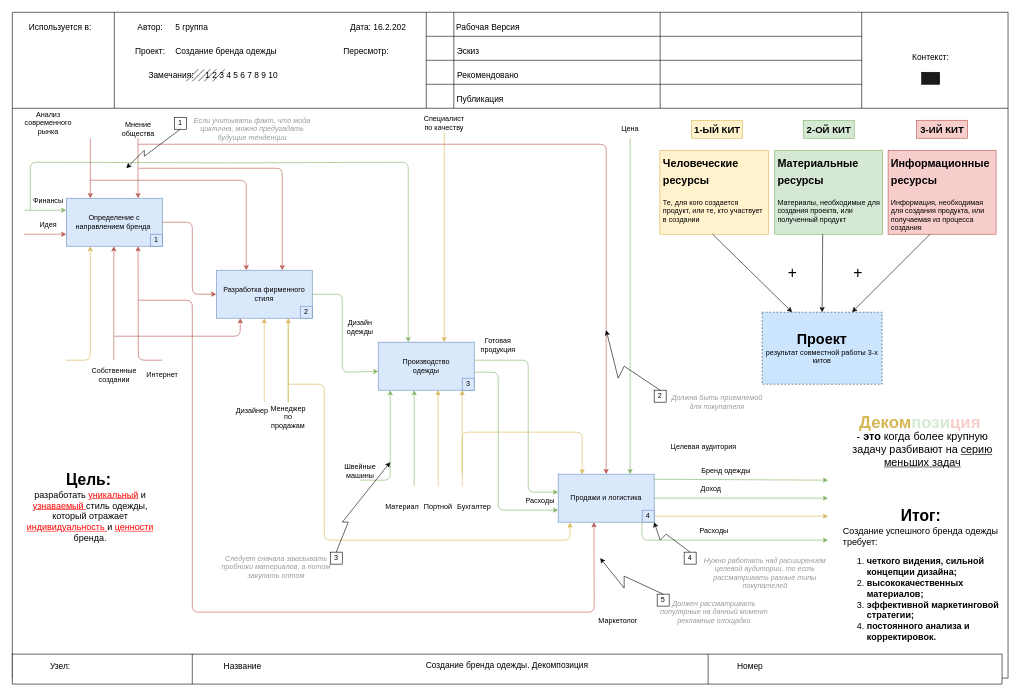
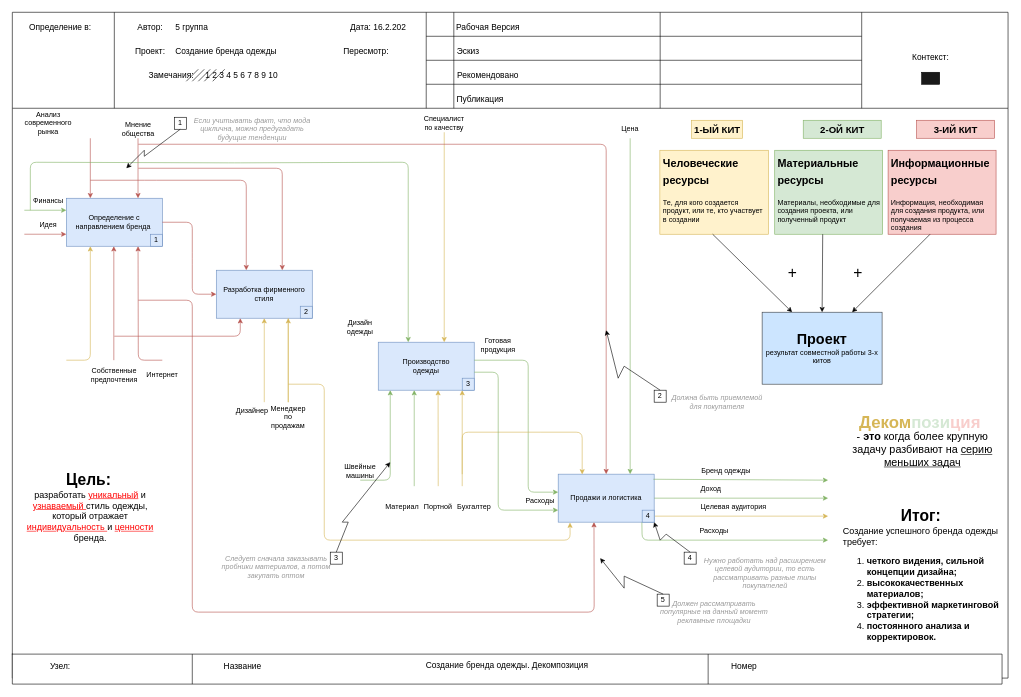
(60, 27) -> (60, 27)
(829, 129) -> (842, 129)
(942, 129) -> (956, 129)
(339, 295) -> none
(822, 348) -> (822, 348)
(114, 375) -> (114, 375)
(704, 447) -> (734, 507)
(618, 621) -> none
(750, 666) -> (744, 666)
